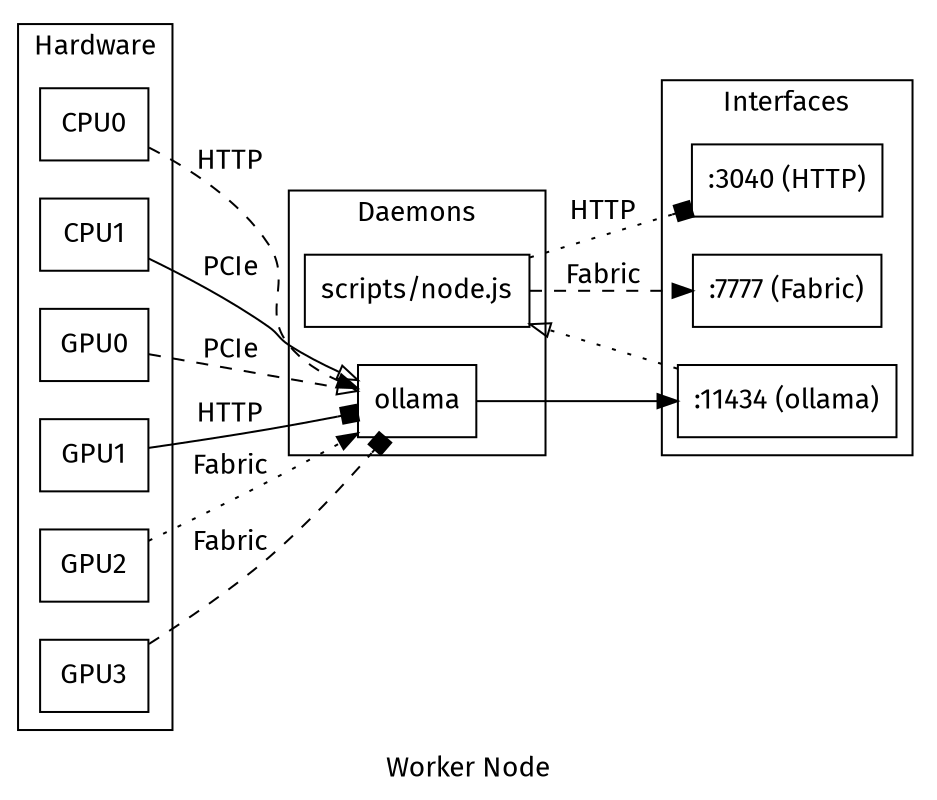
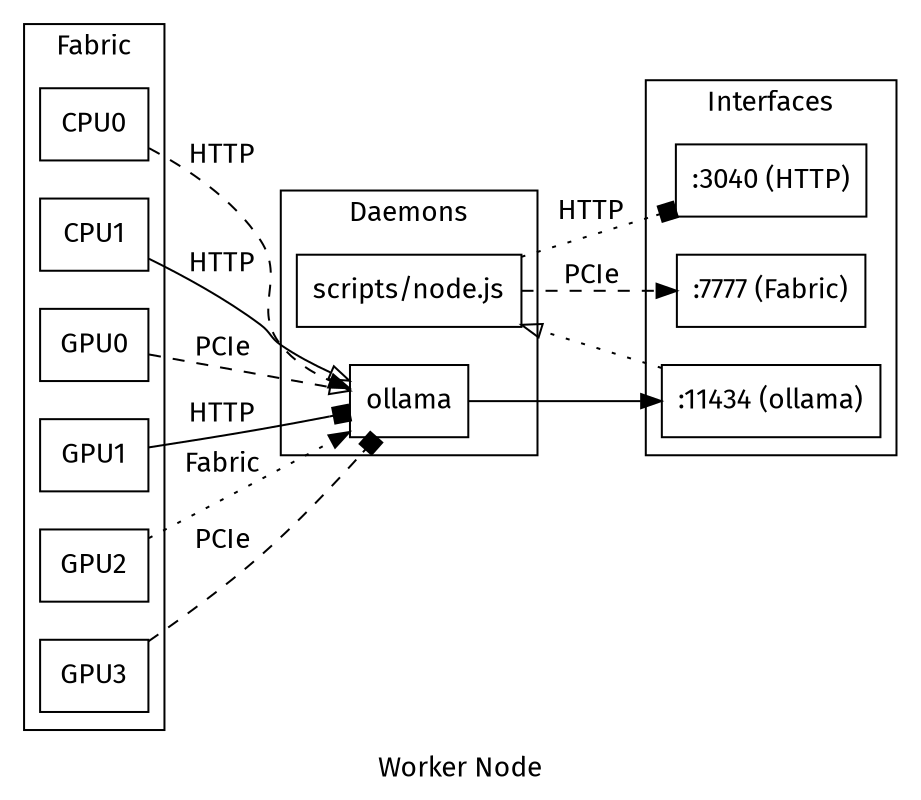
(95, 47) -> (94, 47)
(231, 268) -> (223, 264)
(604, 276) -> (592, 276)
(231, 543) -> (223, 540)
